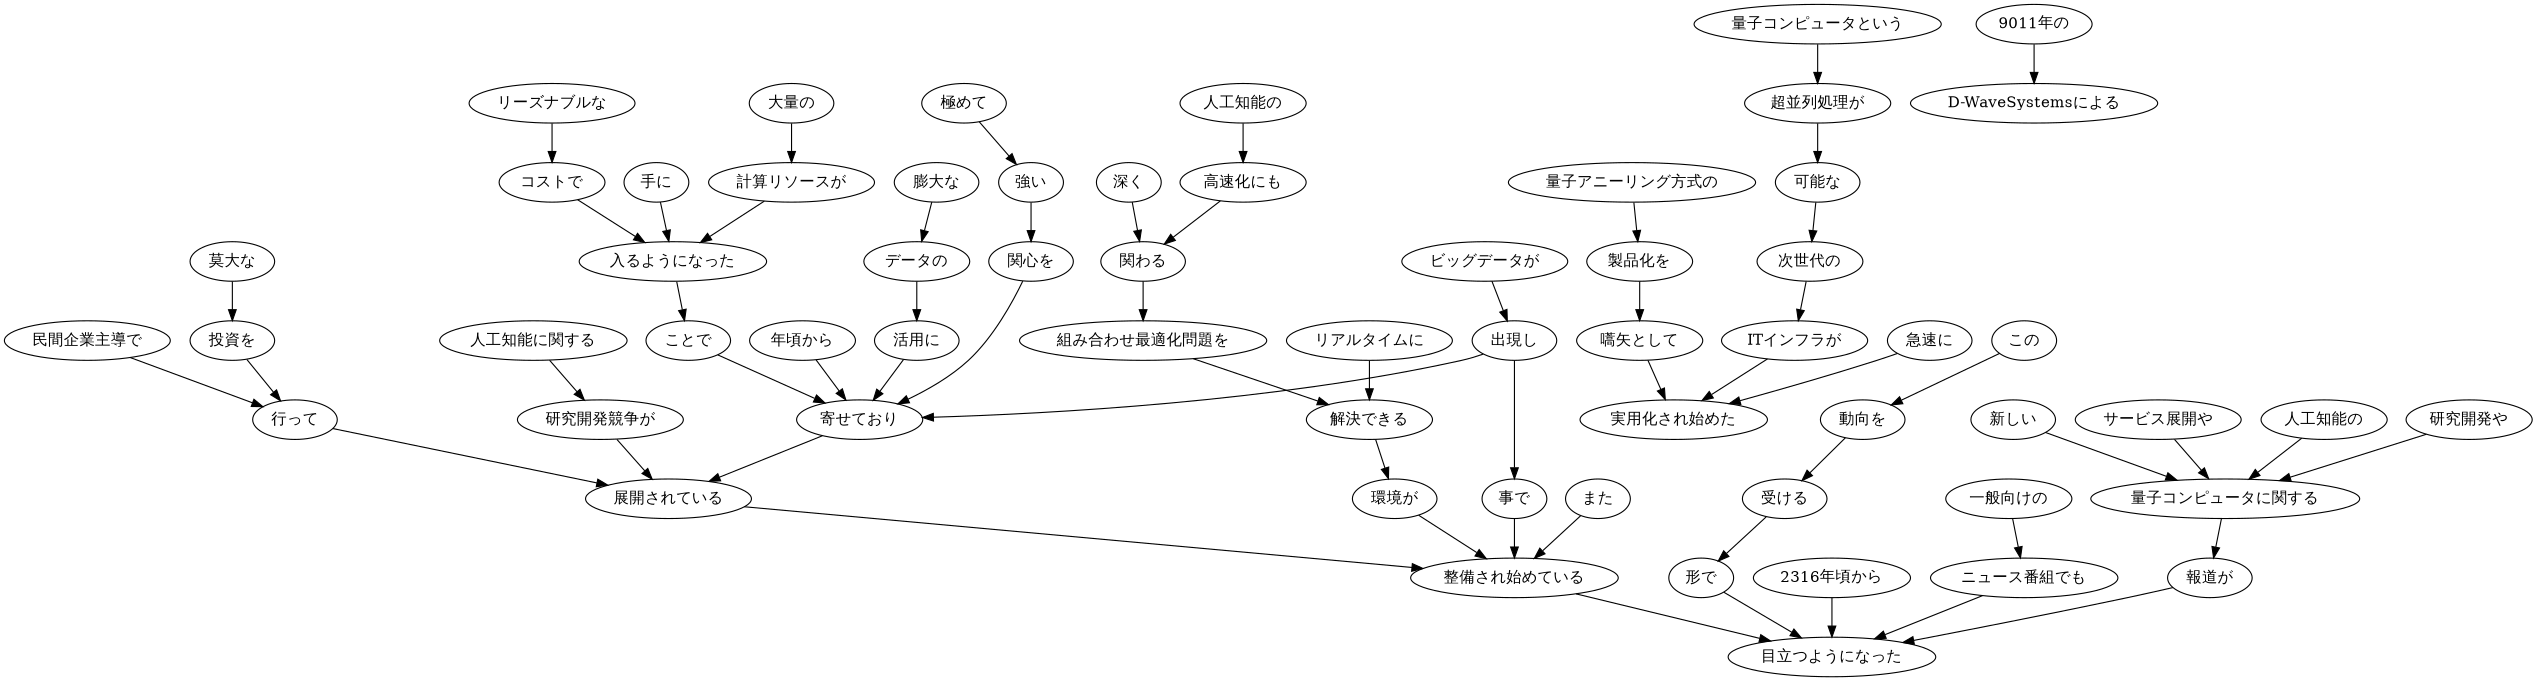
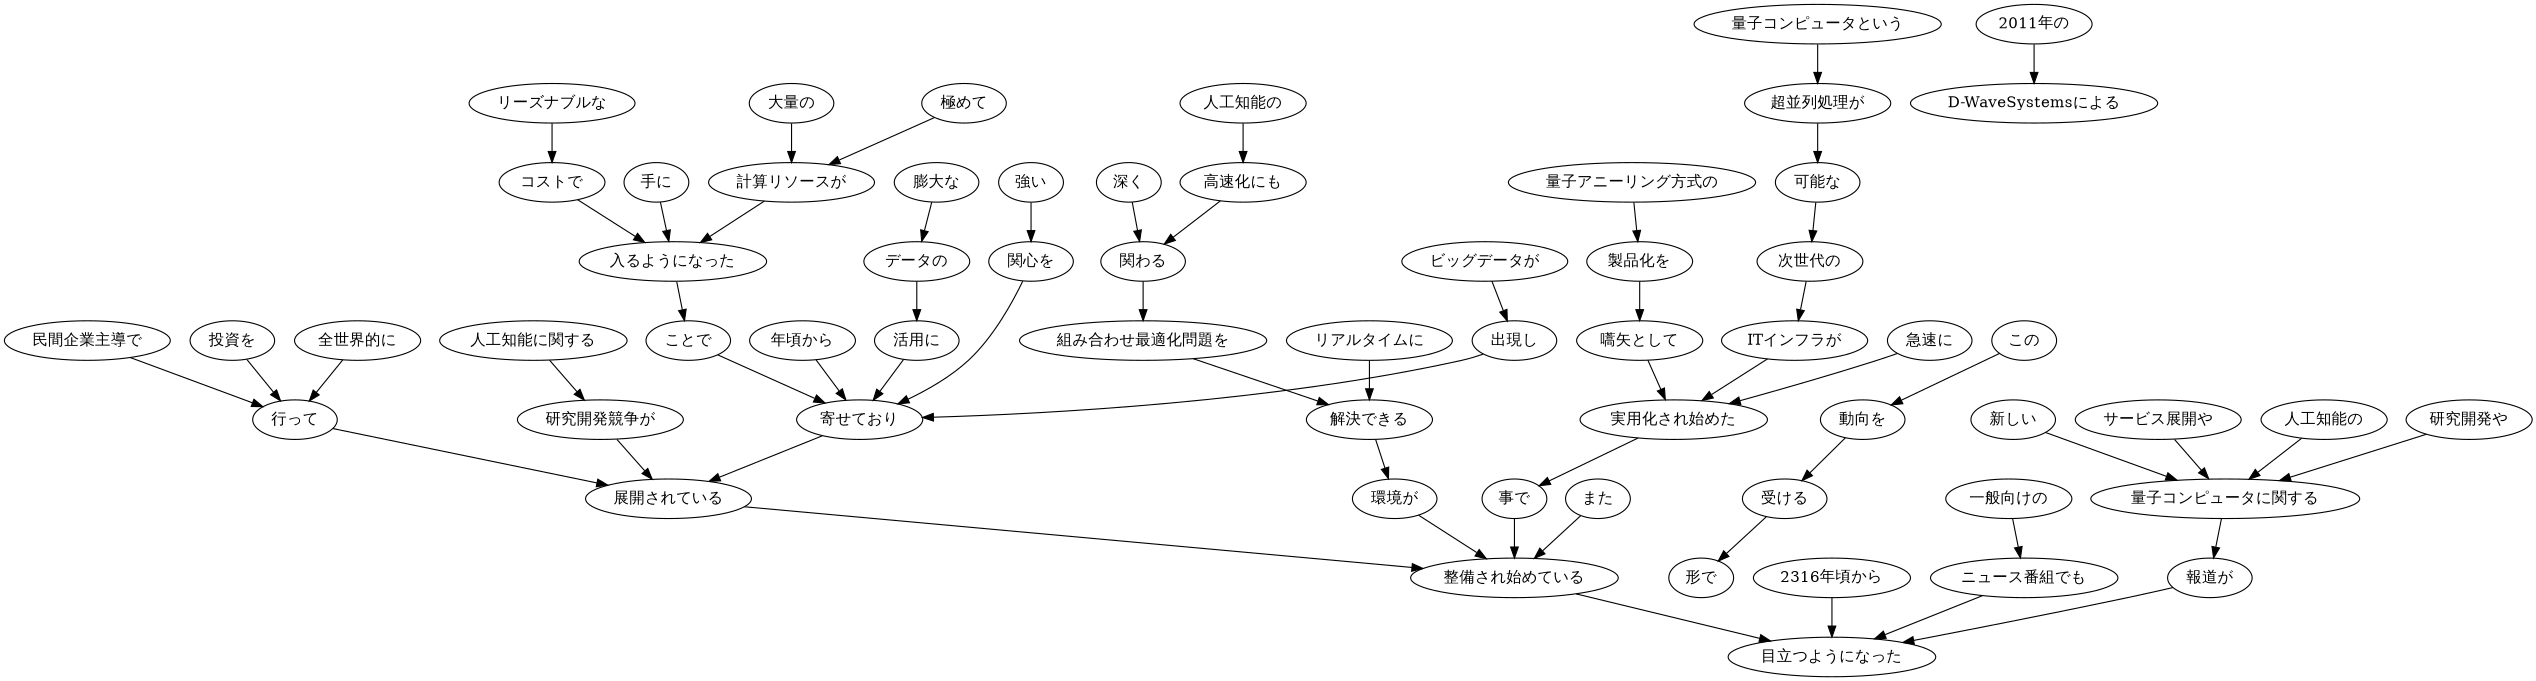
(2034, 24) -> (2034, 24)
(994, 139) -> (887, 139)
(232, 261) -> none
none -> (358, 341)
(1514, 414) -> (1594, 459)
(1758, 612) -> none
